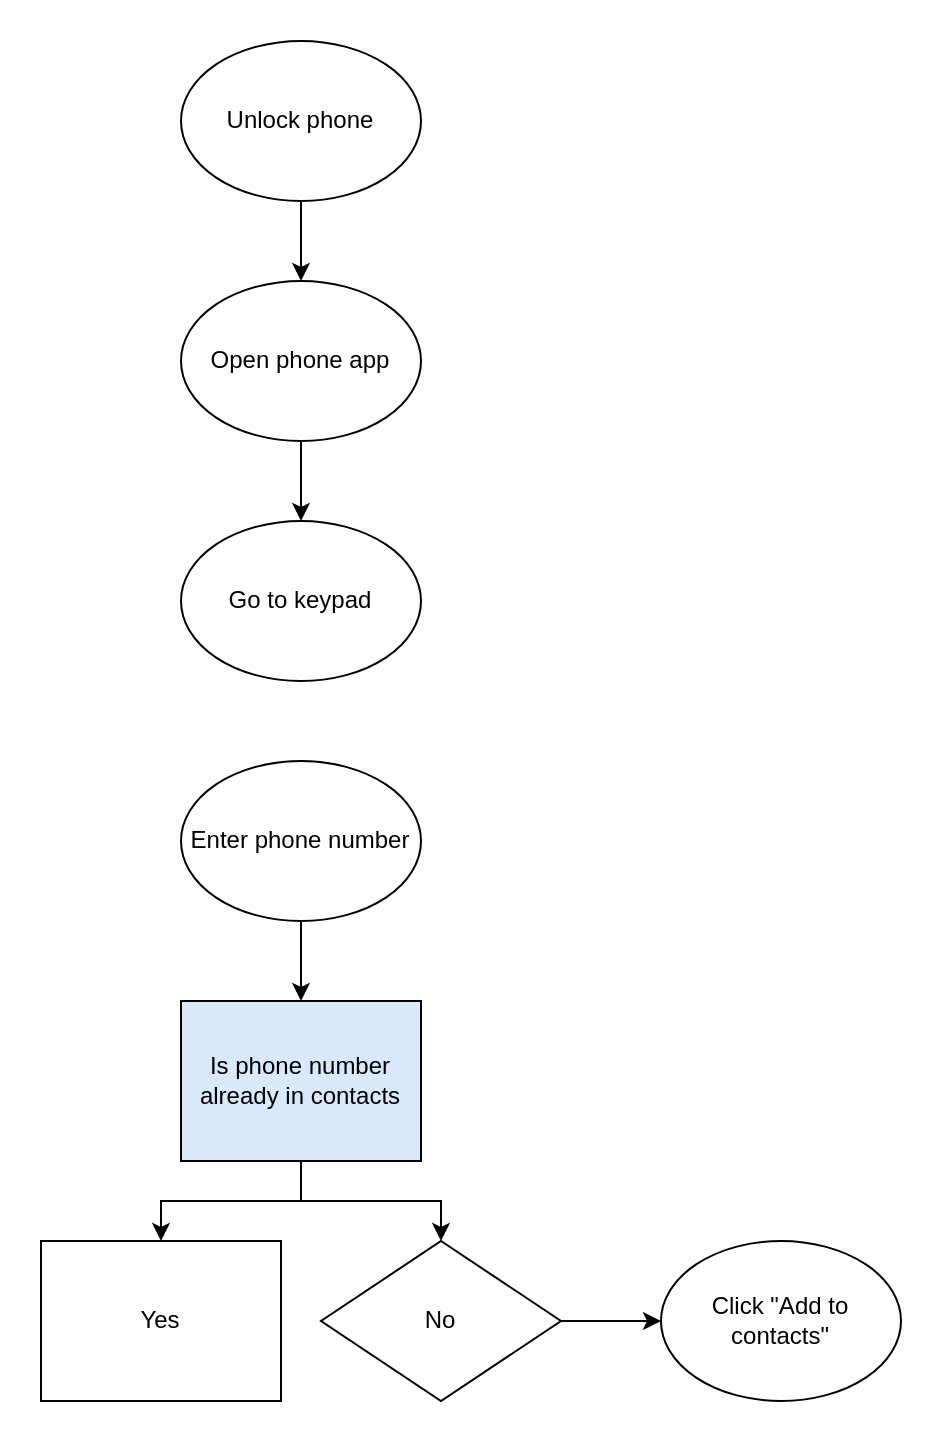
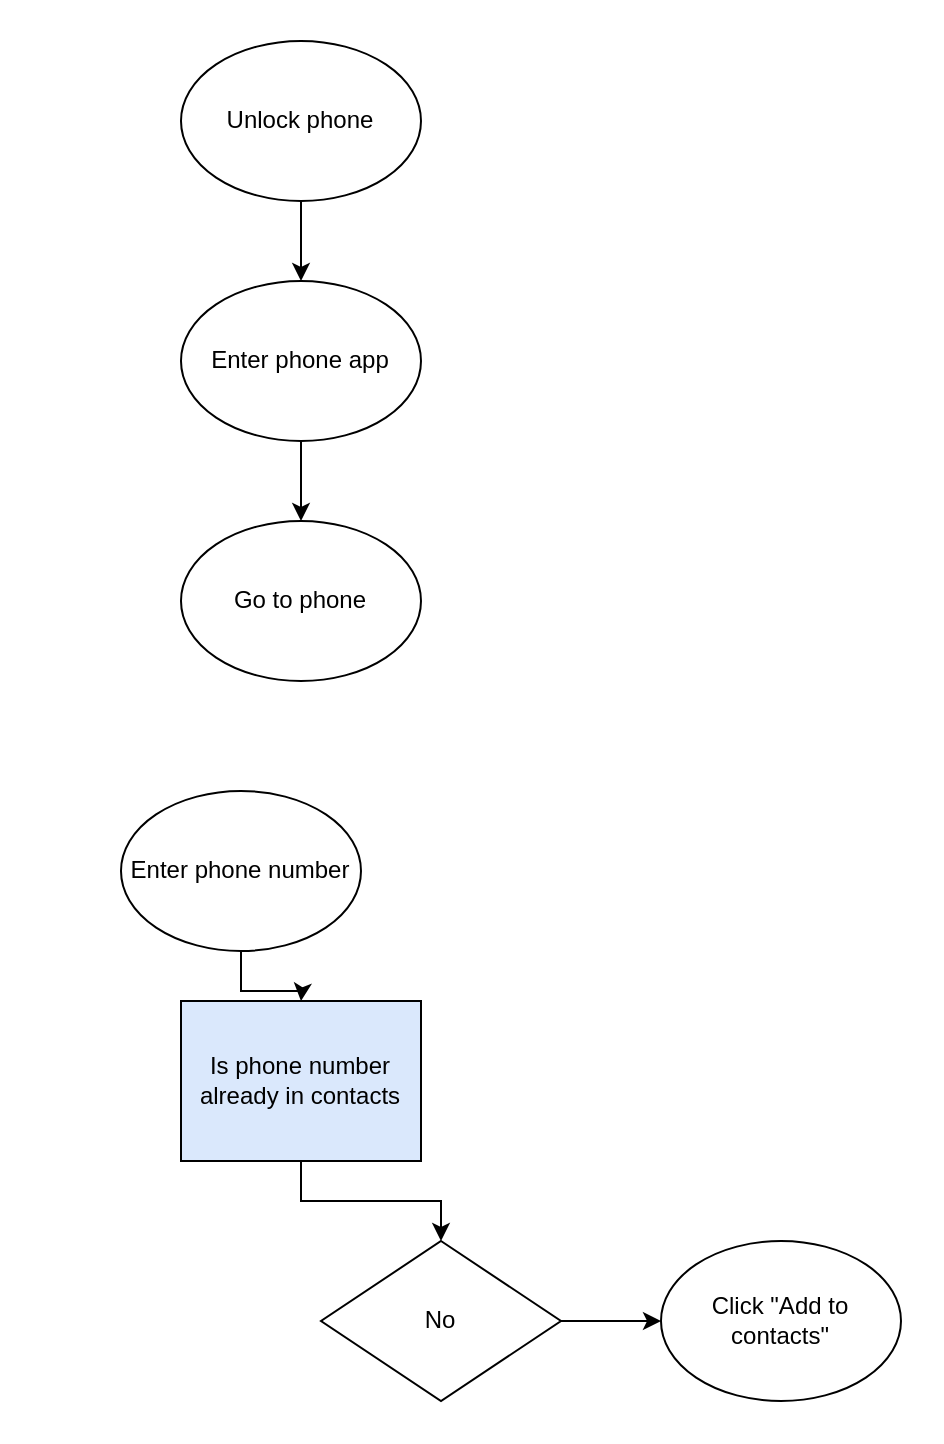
(301, 361) -> (301, 361)
(301, 601) -> (301, 601)
(301, 841) -> (241, 871)
(216, 1201) -> none
(161, 1321) -> none
